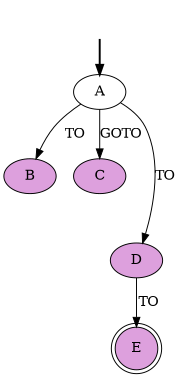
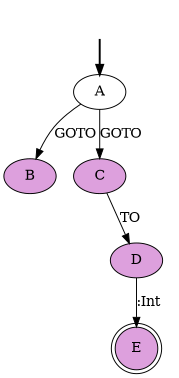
(75, 134) -> (75, 134)
(154, 163) -> (116, 214)
(149, 303) -> (149, 303)
